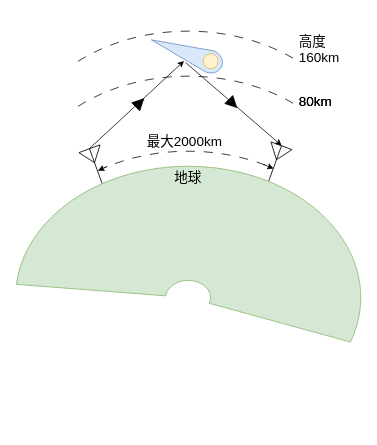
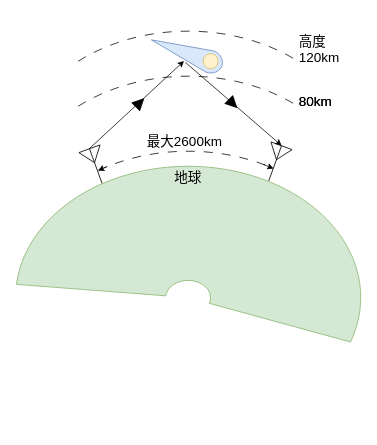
(319, 50) -> (319, 50)
(185, 142) -> (185, 142)
